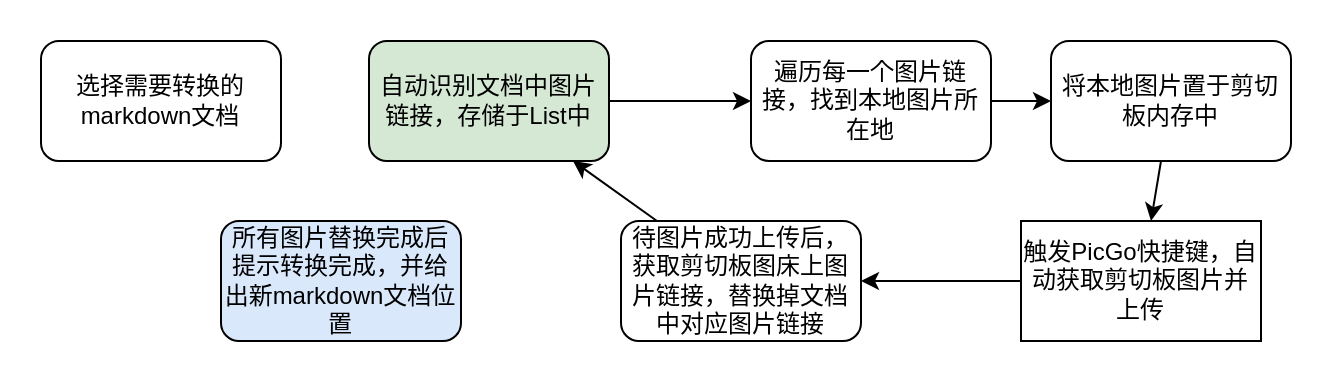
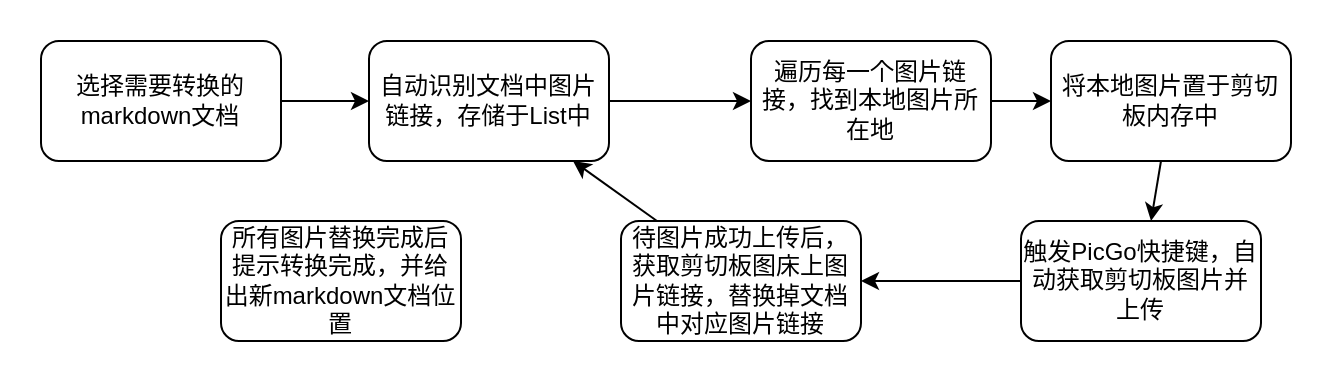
none -> (318, 101)
(489, 101) -> (489, 101)
(341, 281) -> (341, 281)
(1141, 281) -> (1141, 281)
